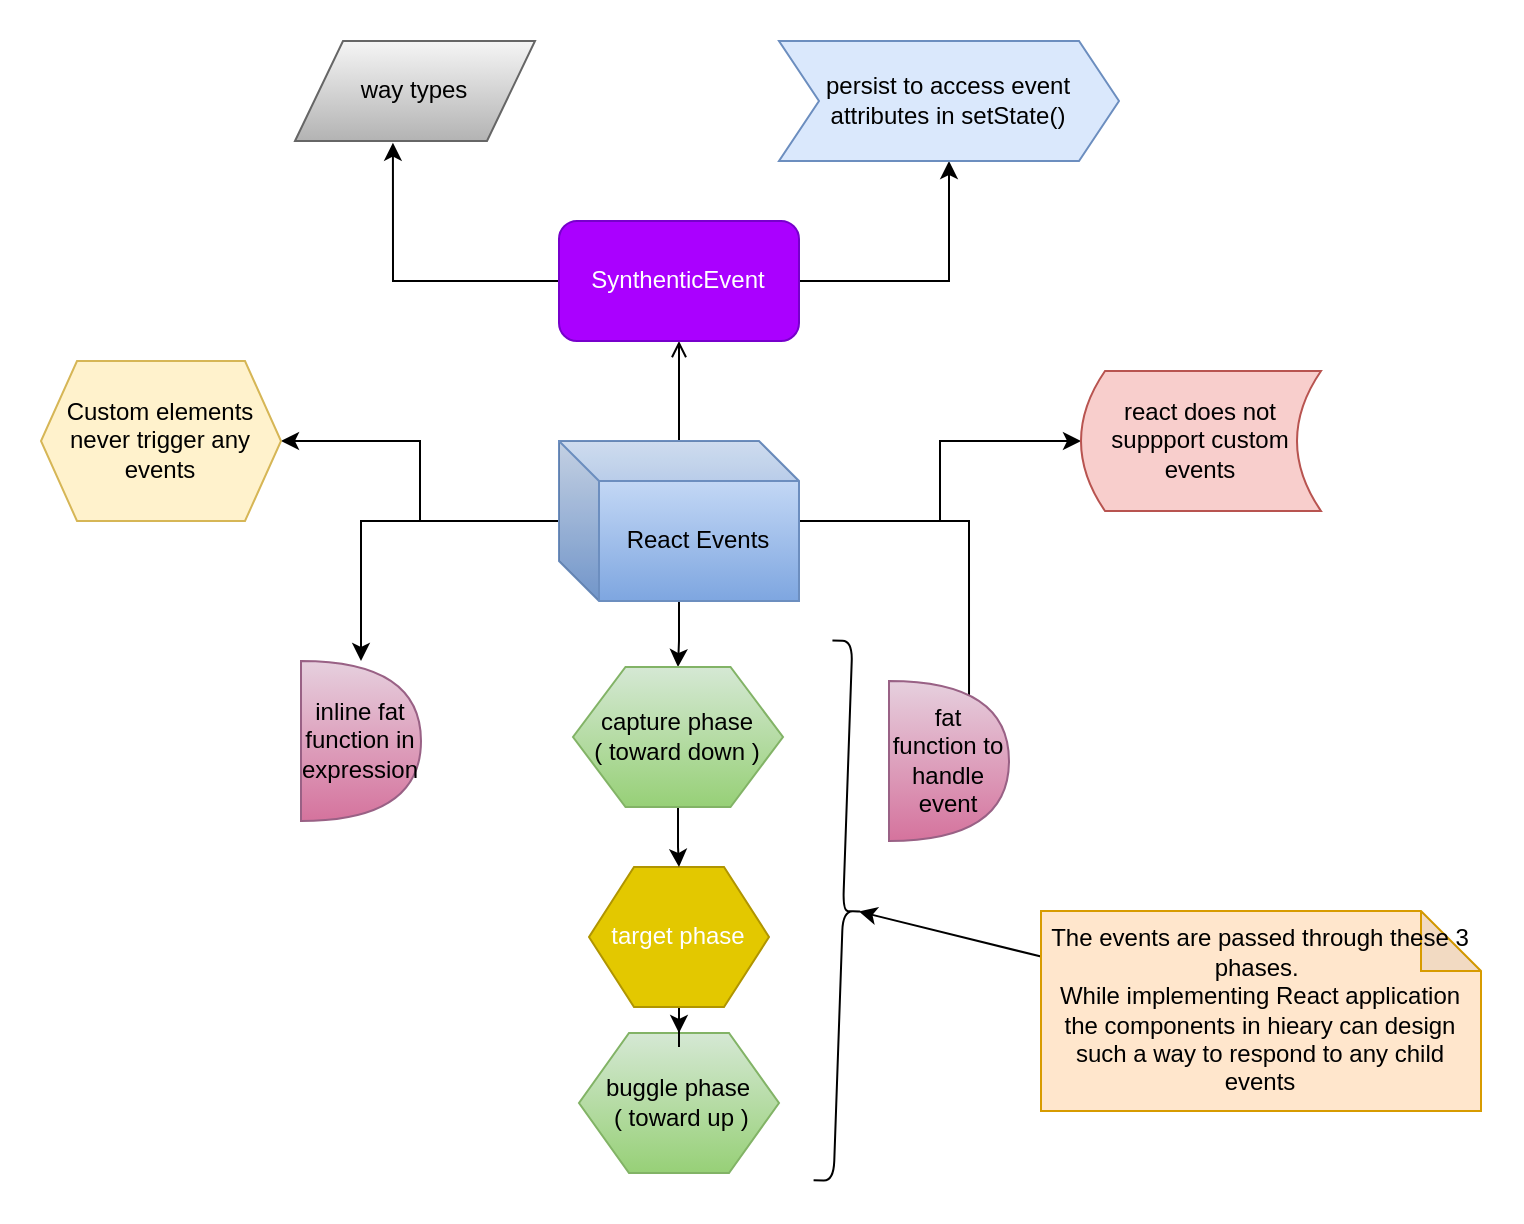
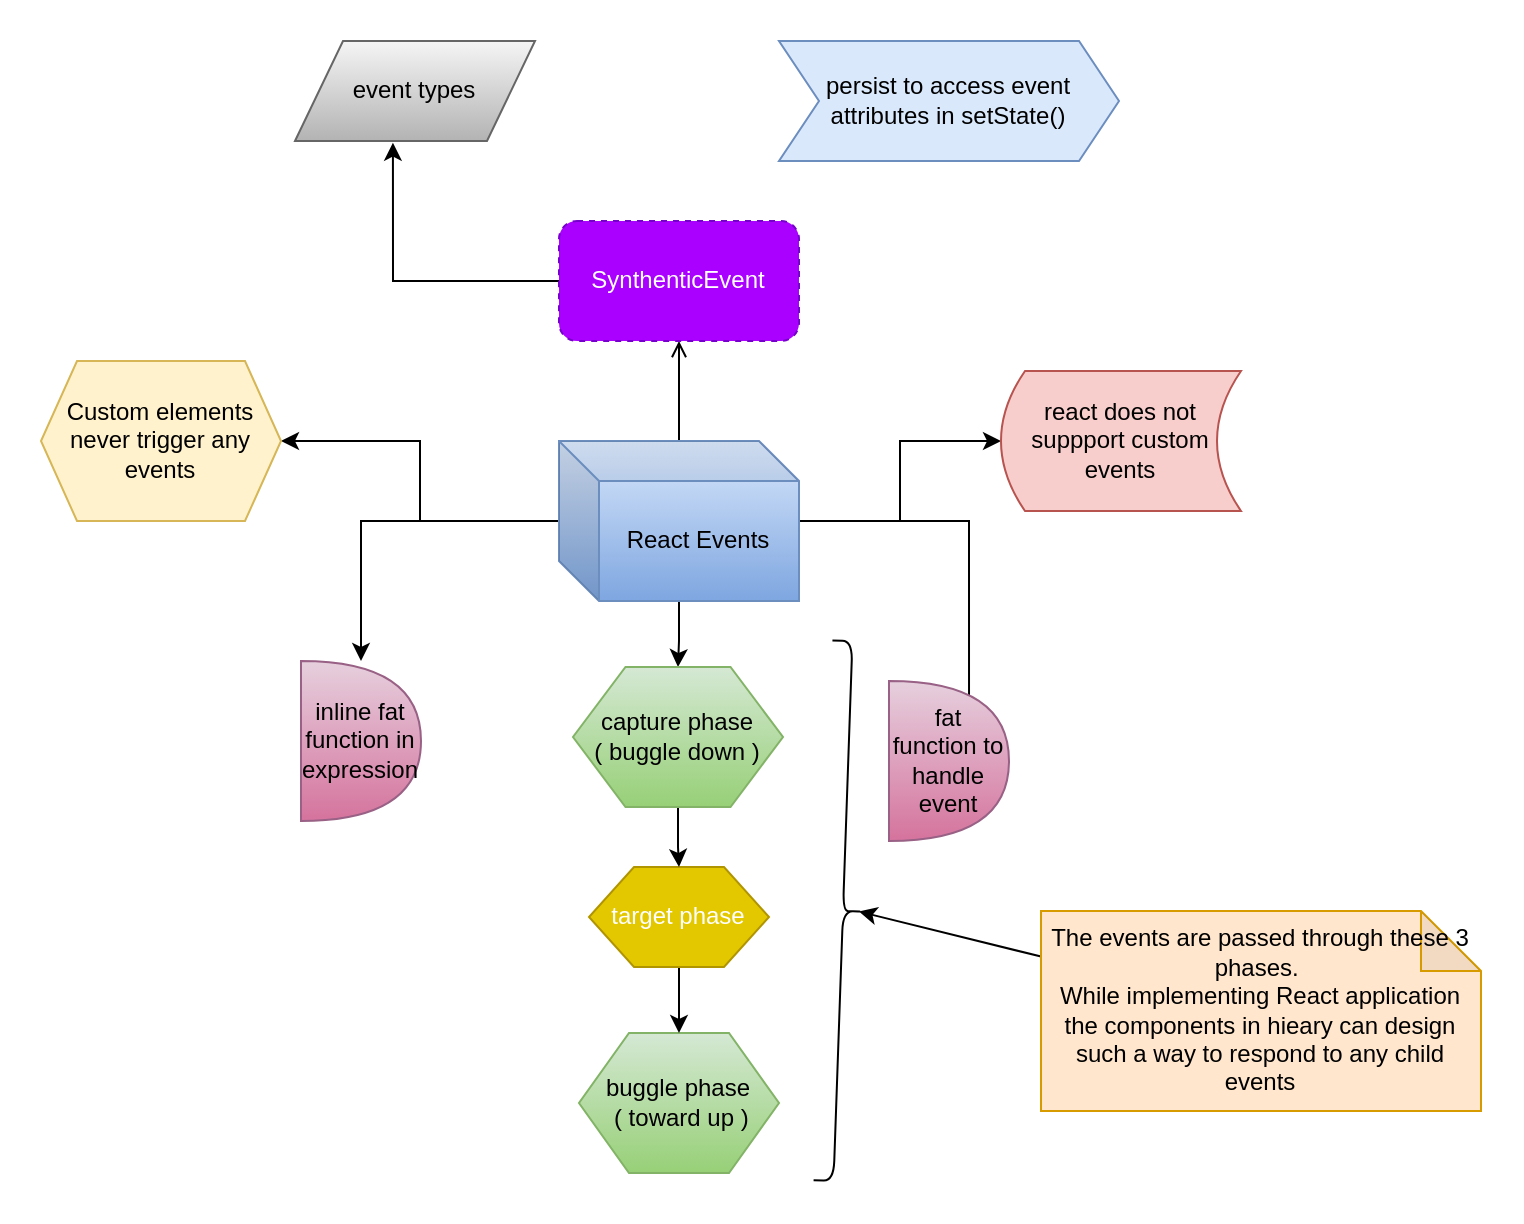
(415, 91) -> (415, 91)
(679, 281) -> (679, 281)
(927, 281) -> none
(1201, 441) -> (1121, 441)
(678, 737) -> (678, 737)
(679, 937) -> (679, 917)
